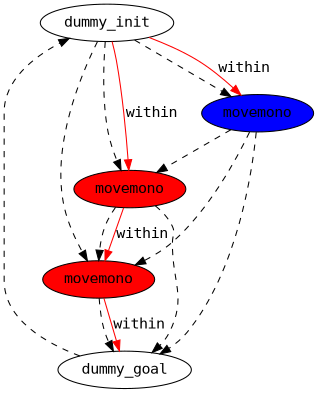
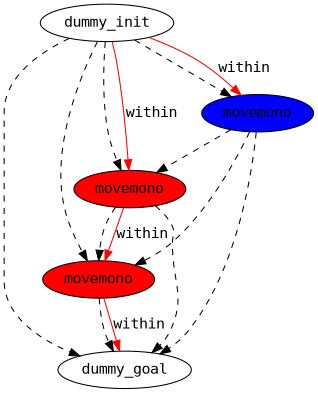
(4, 207) -> (4, 196)
